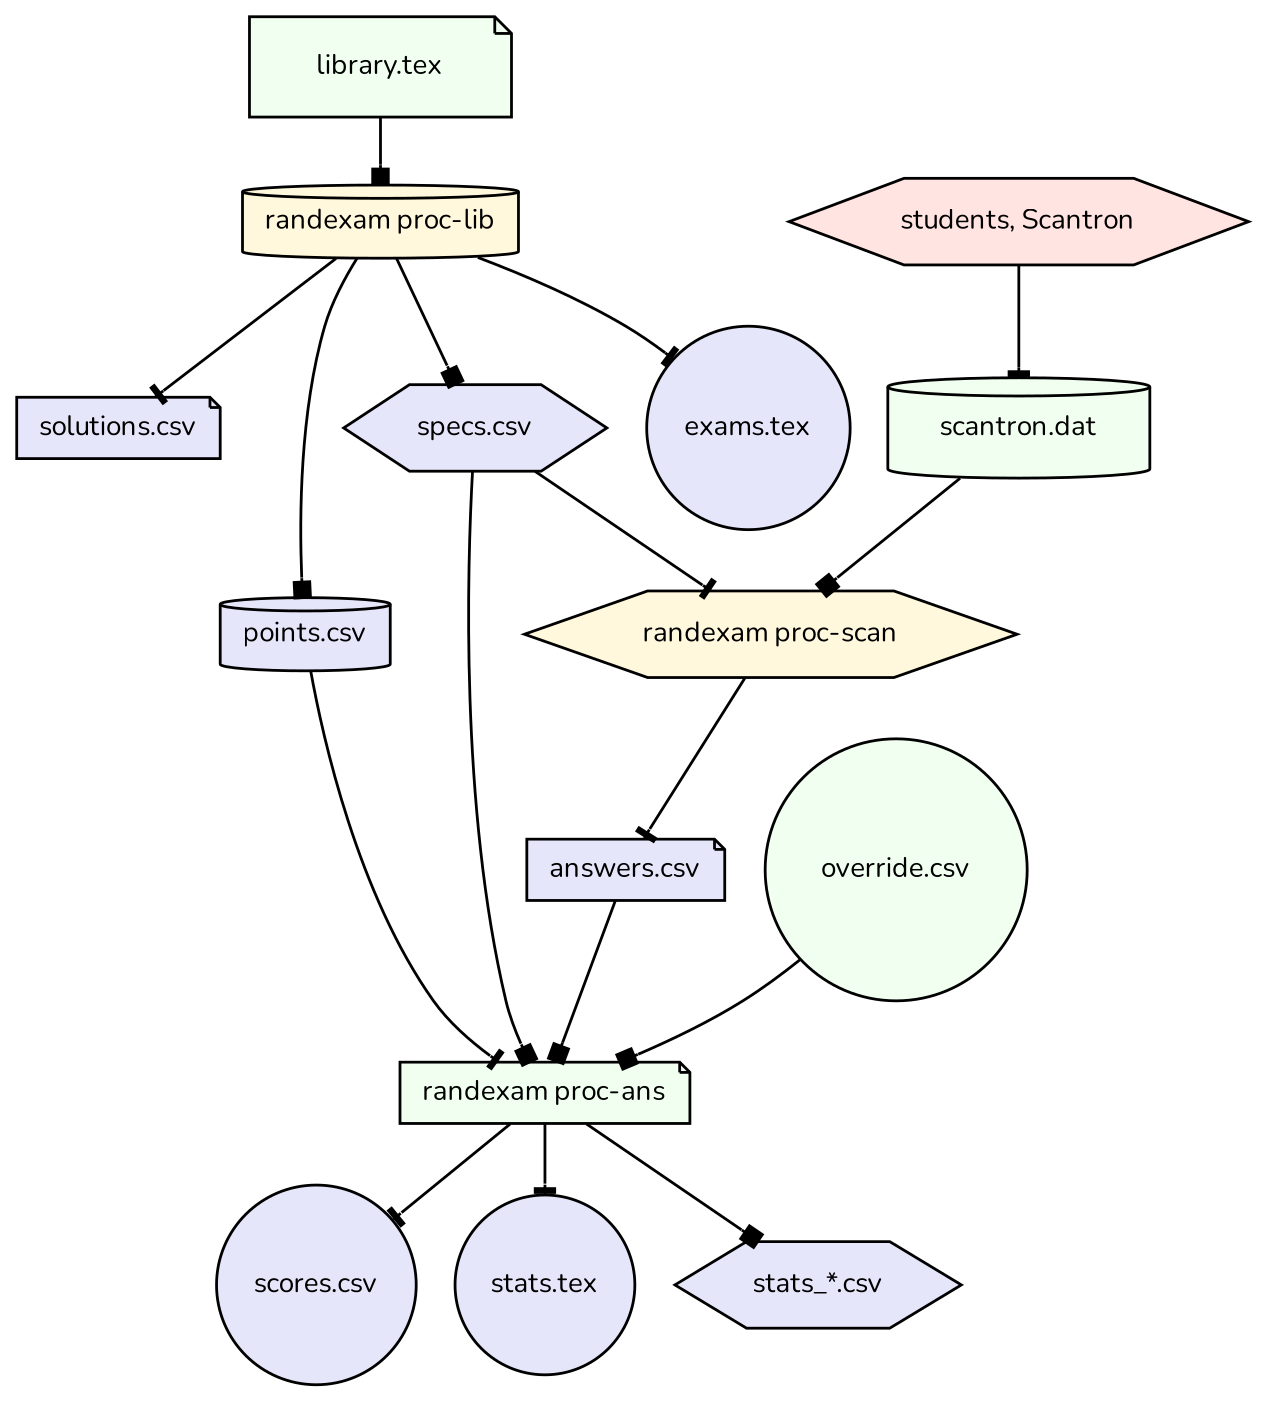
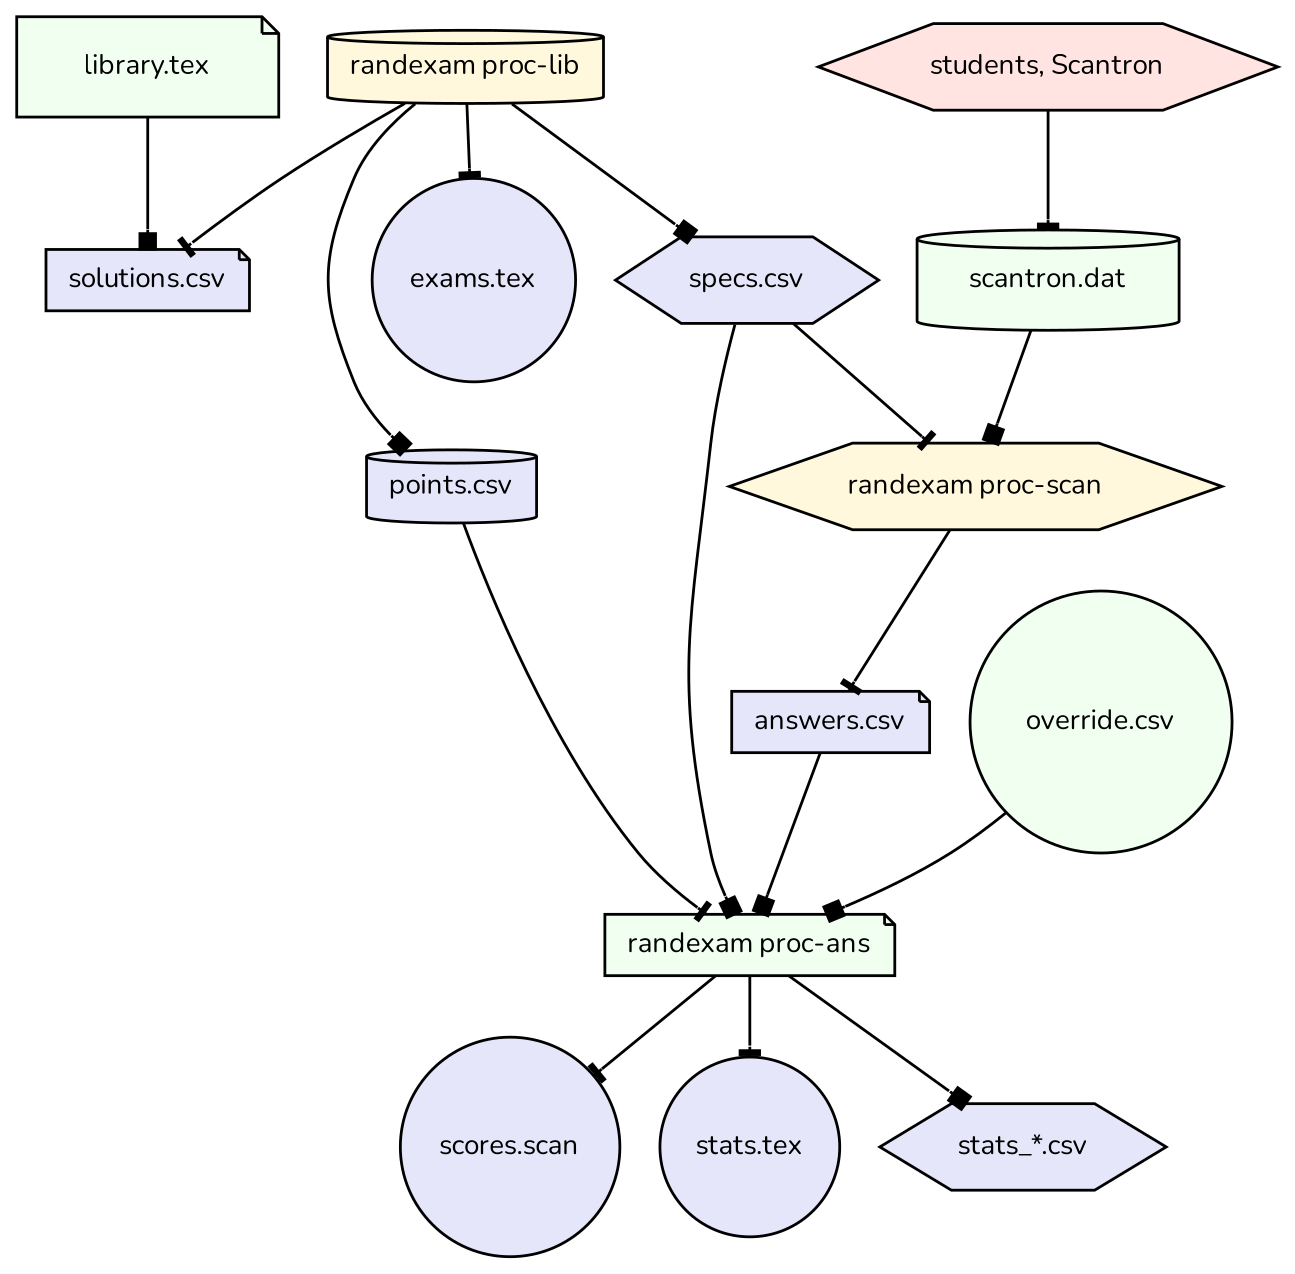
(380, 141) -> (148, 173)
(316, 1285) -> (510, 1147)
